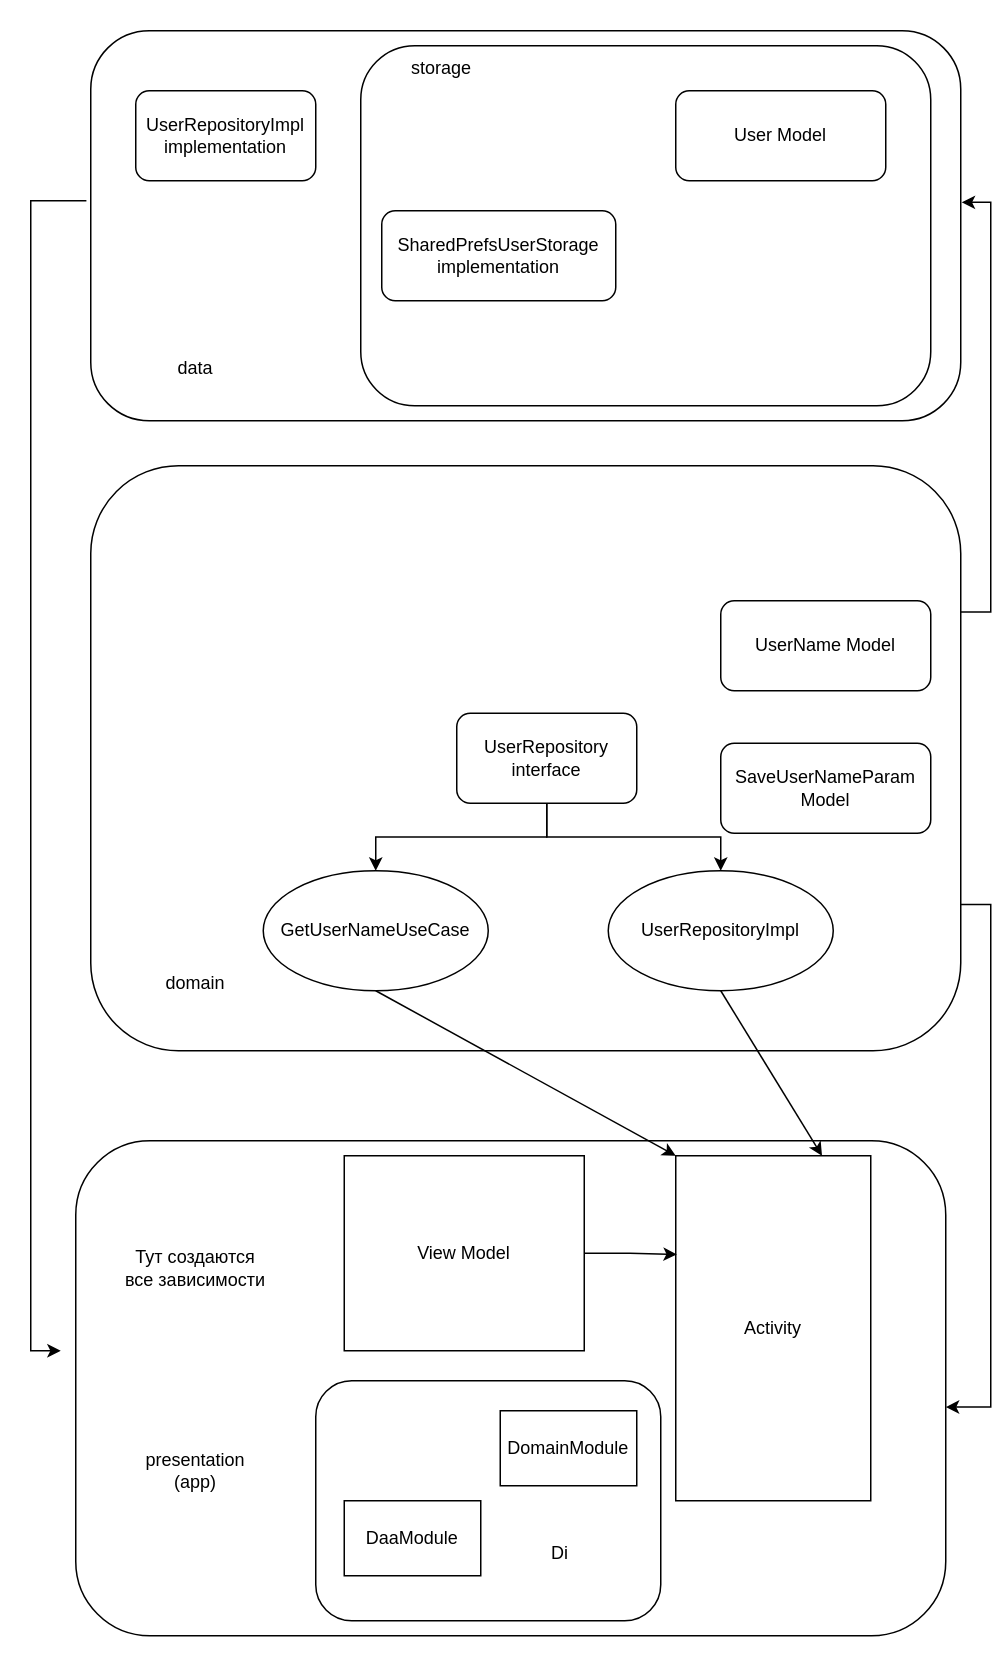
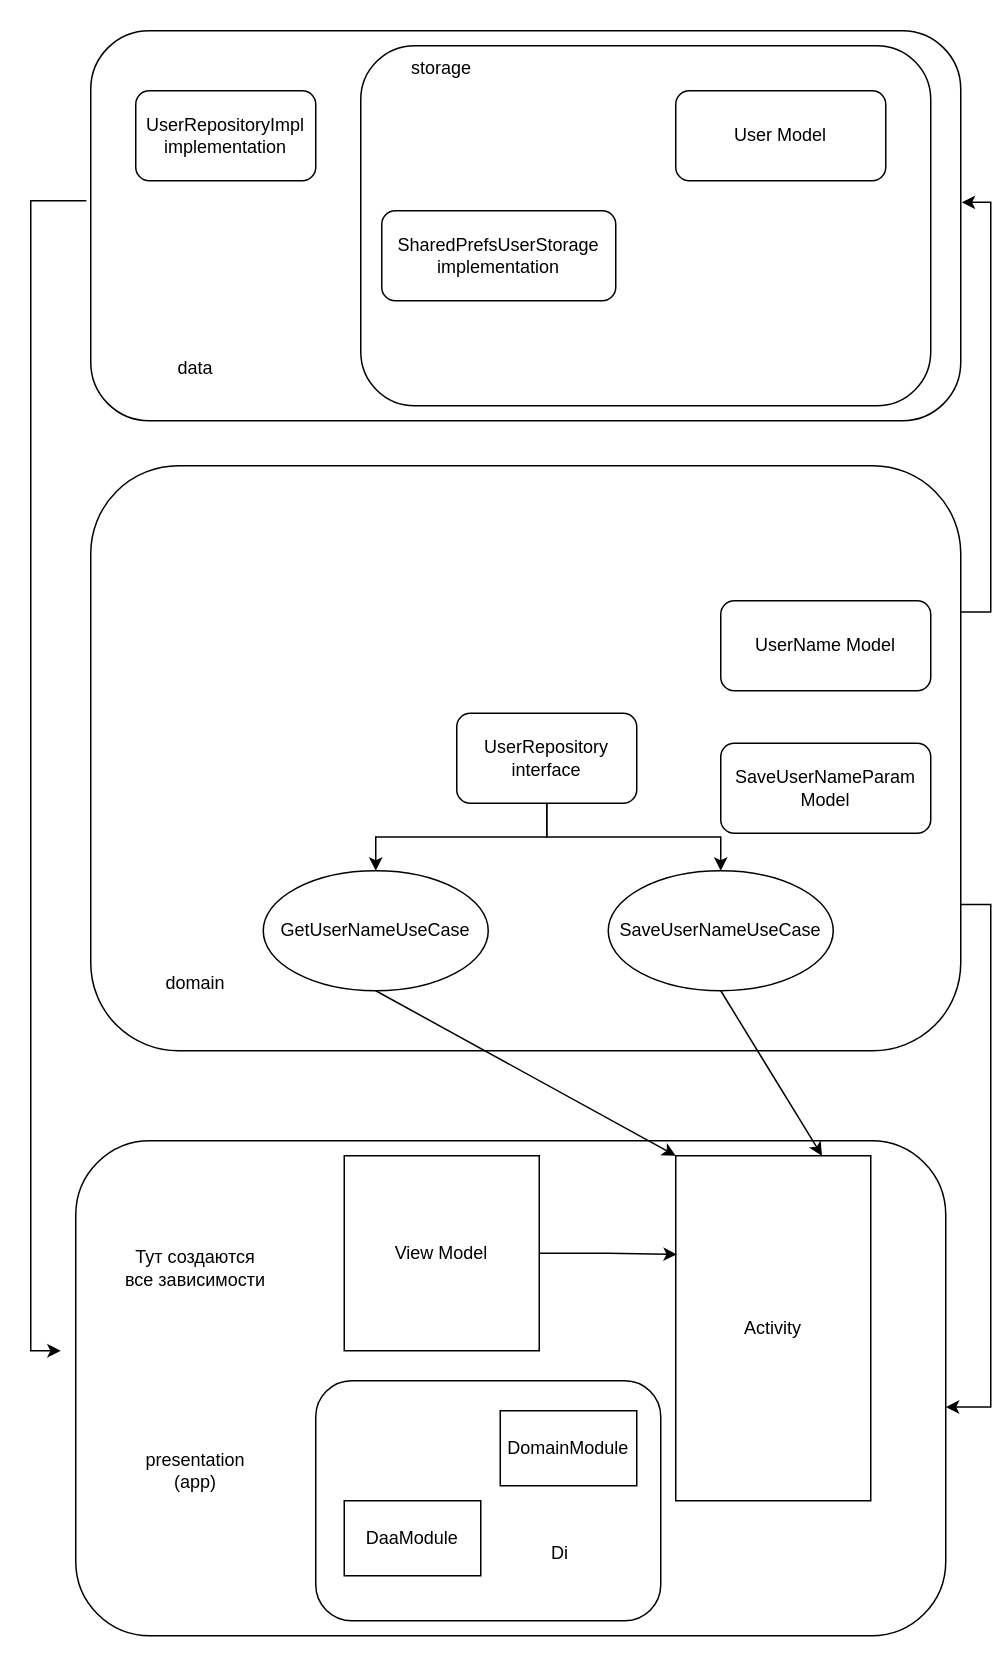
(721, 931) -> (721, 931)
(464, 1253) -> (442, 1253)
